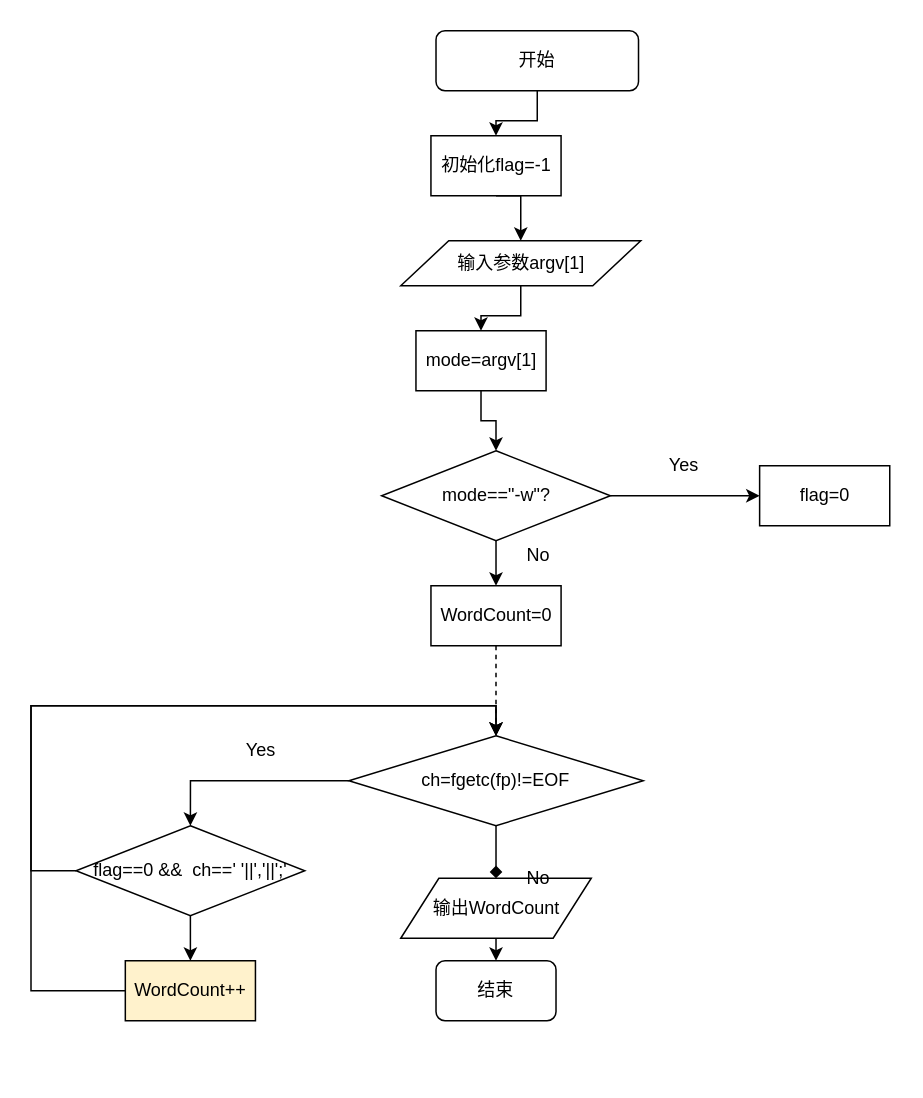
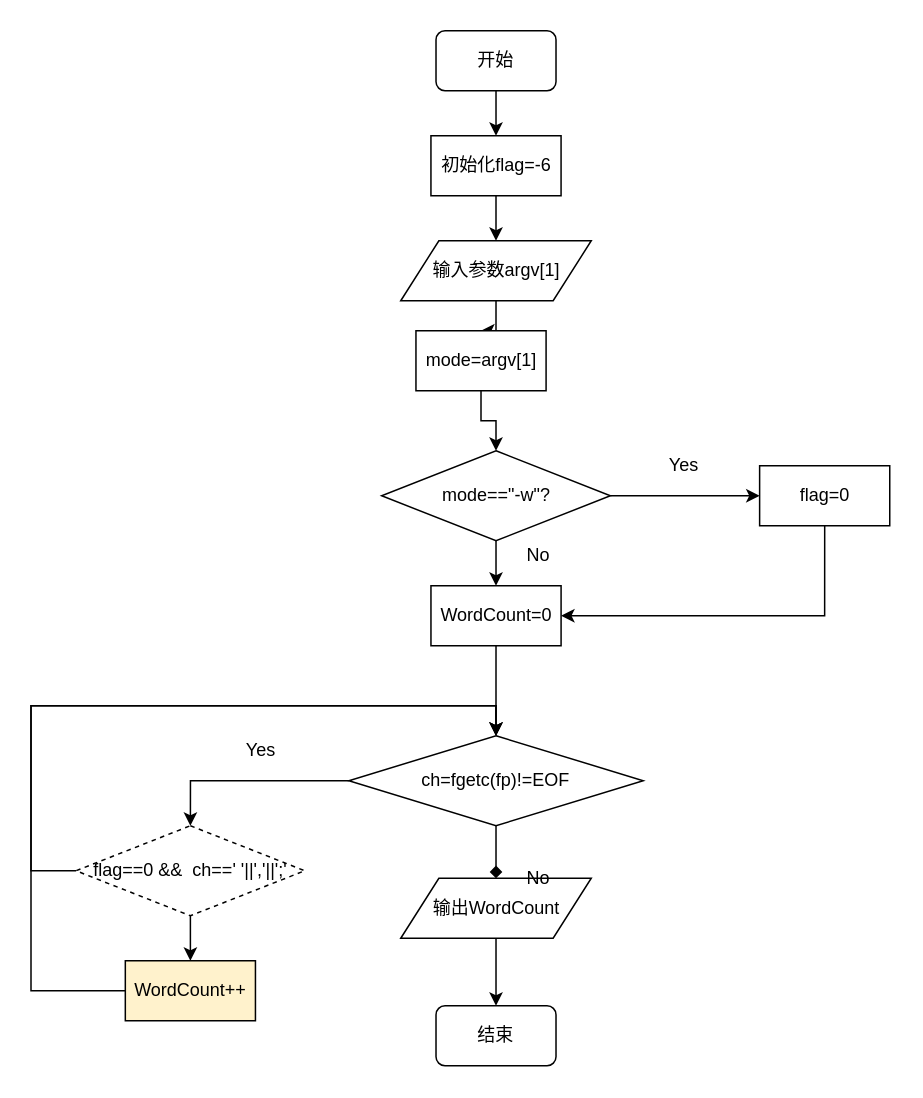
(537, 61) -> (496, 61)
(497, 166) -> (497, 166)
(521, 263) -> (496, 271)
none -> (742, 616)
(496, 676) -> (496, 676)
(190, 871) -> (190, 871)
(496, 991) -> (496, 1036)
